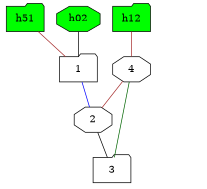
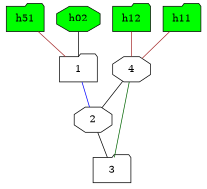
none -> (182, 19)
(112, 95) -> (112, 95)
